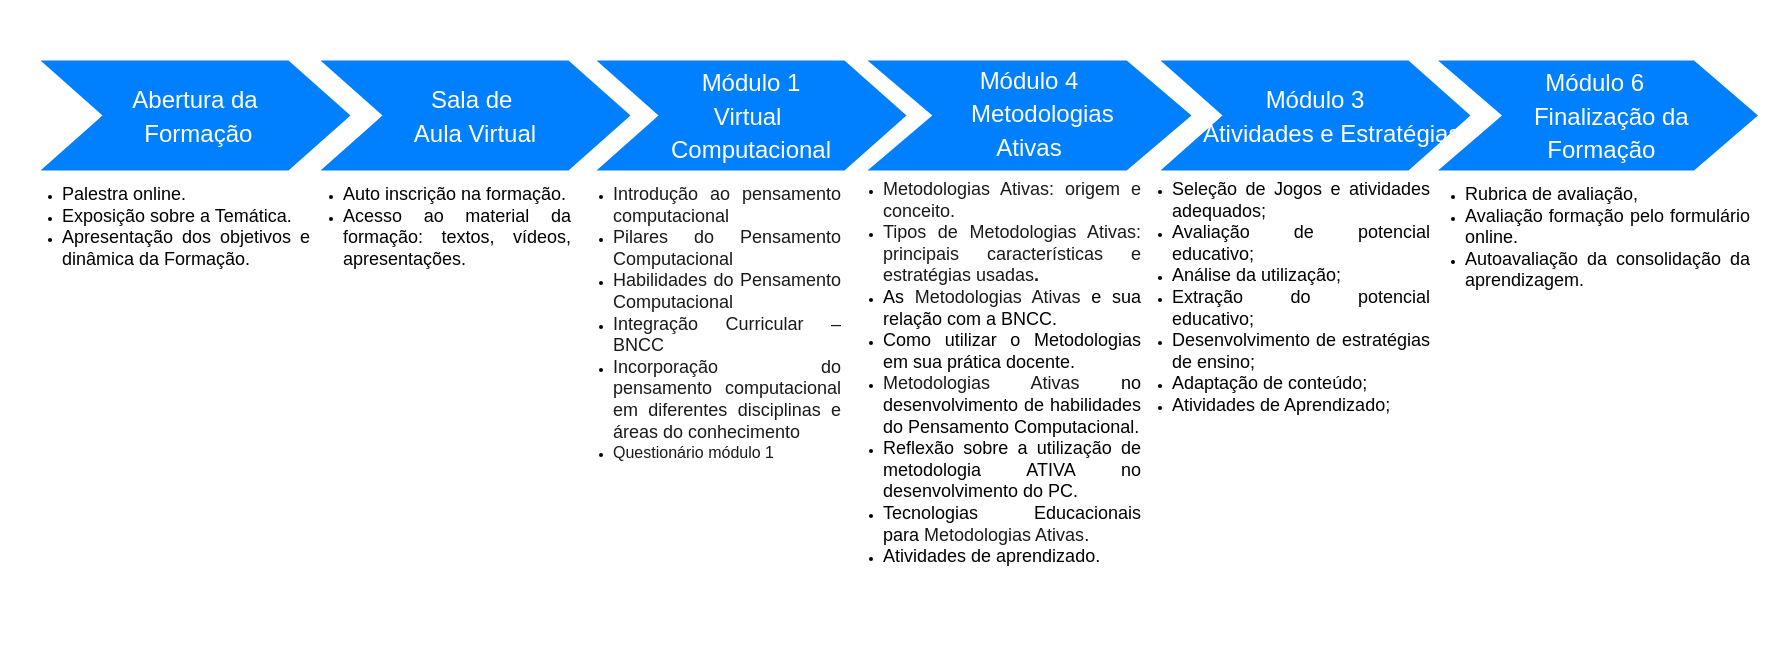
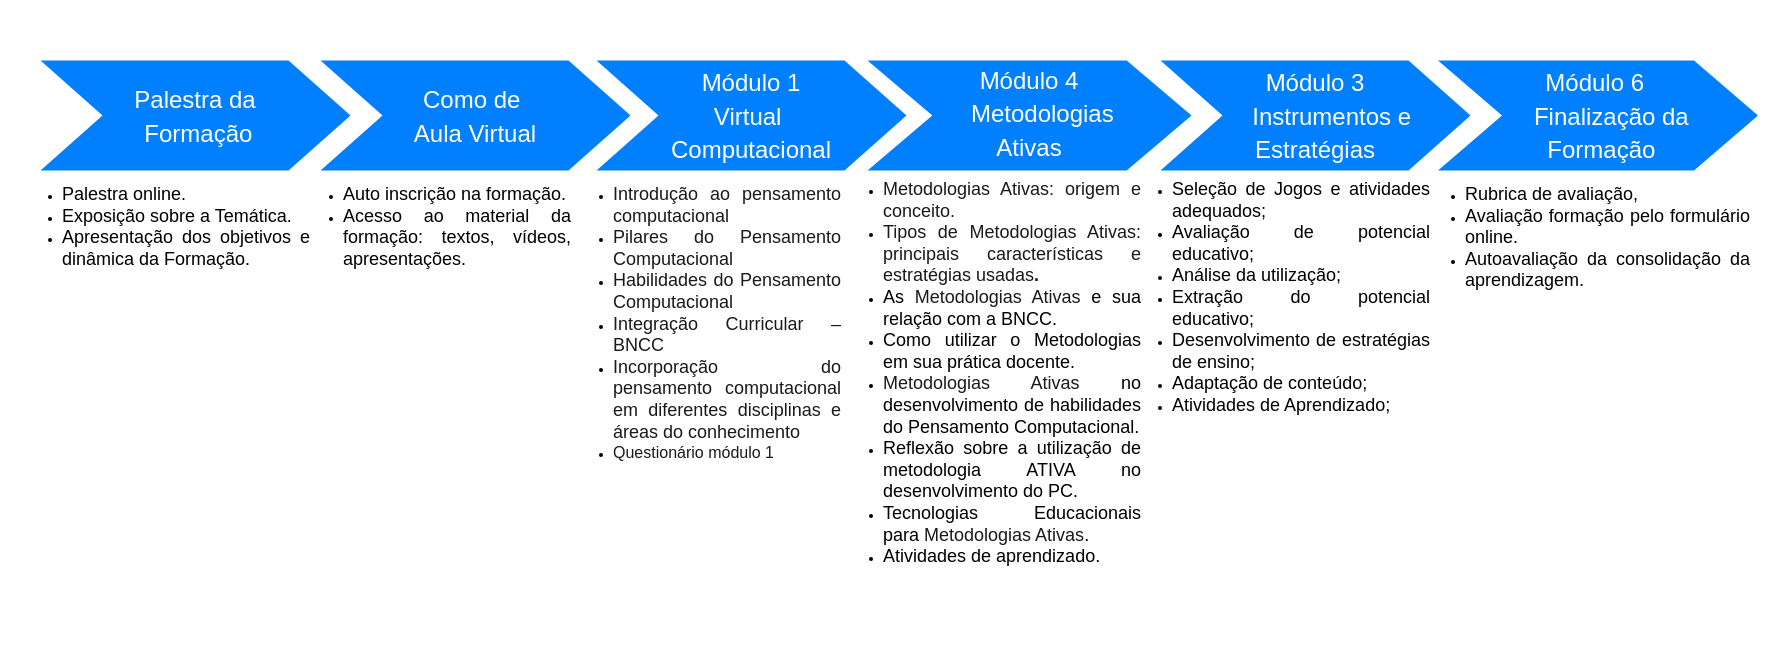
(196, 116) -> (196, 116)
(476, 116) -> (476, 116)
(1316, 116) -> (1316, 116)
